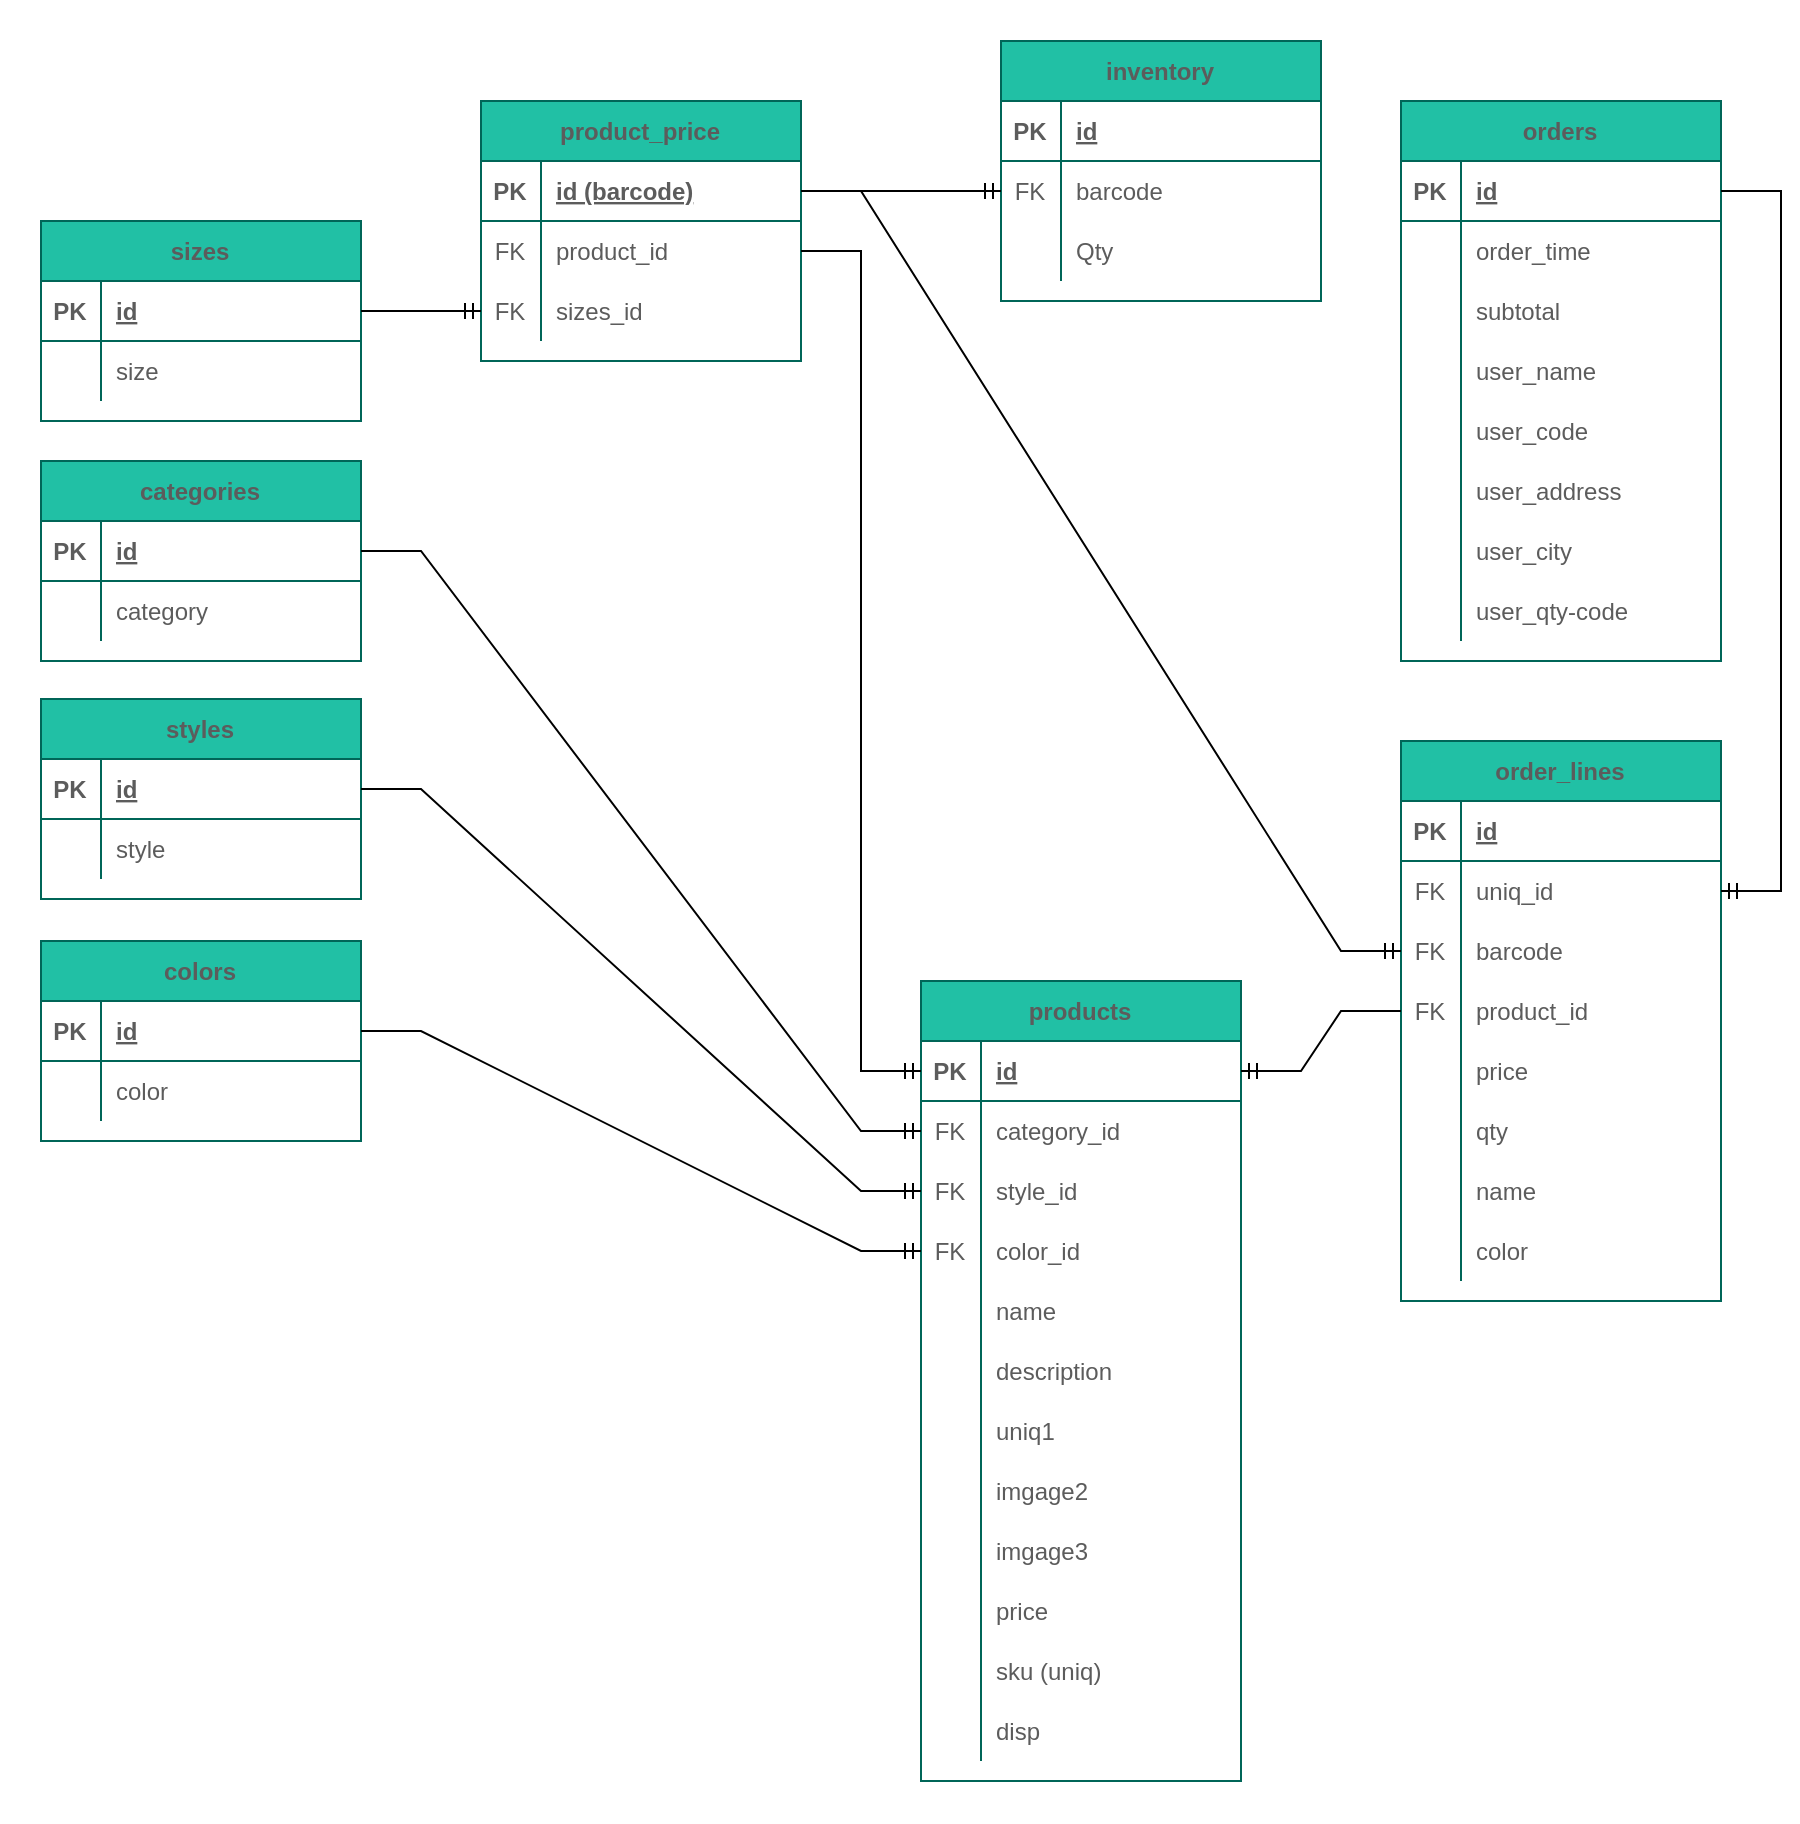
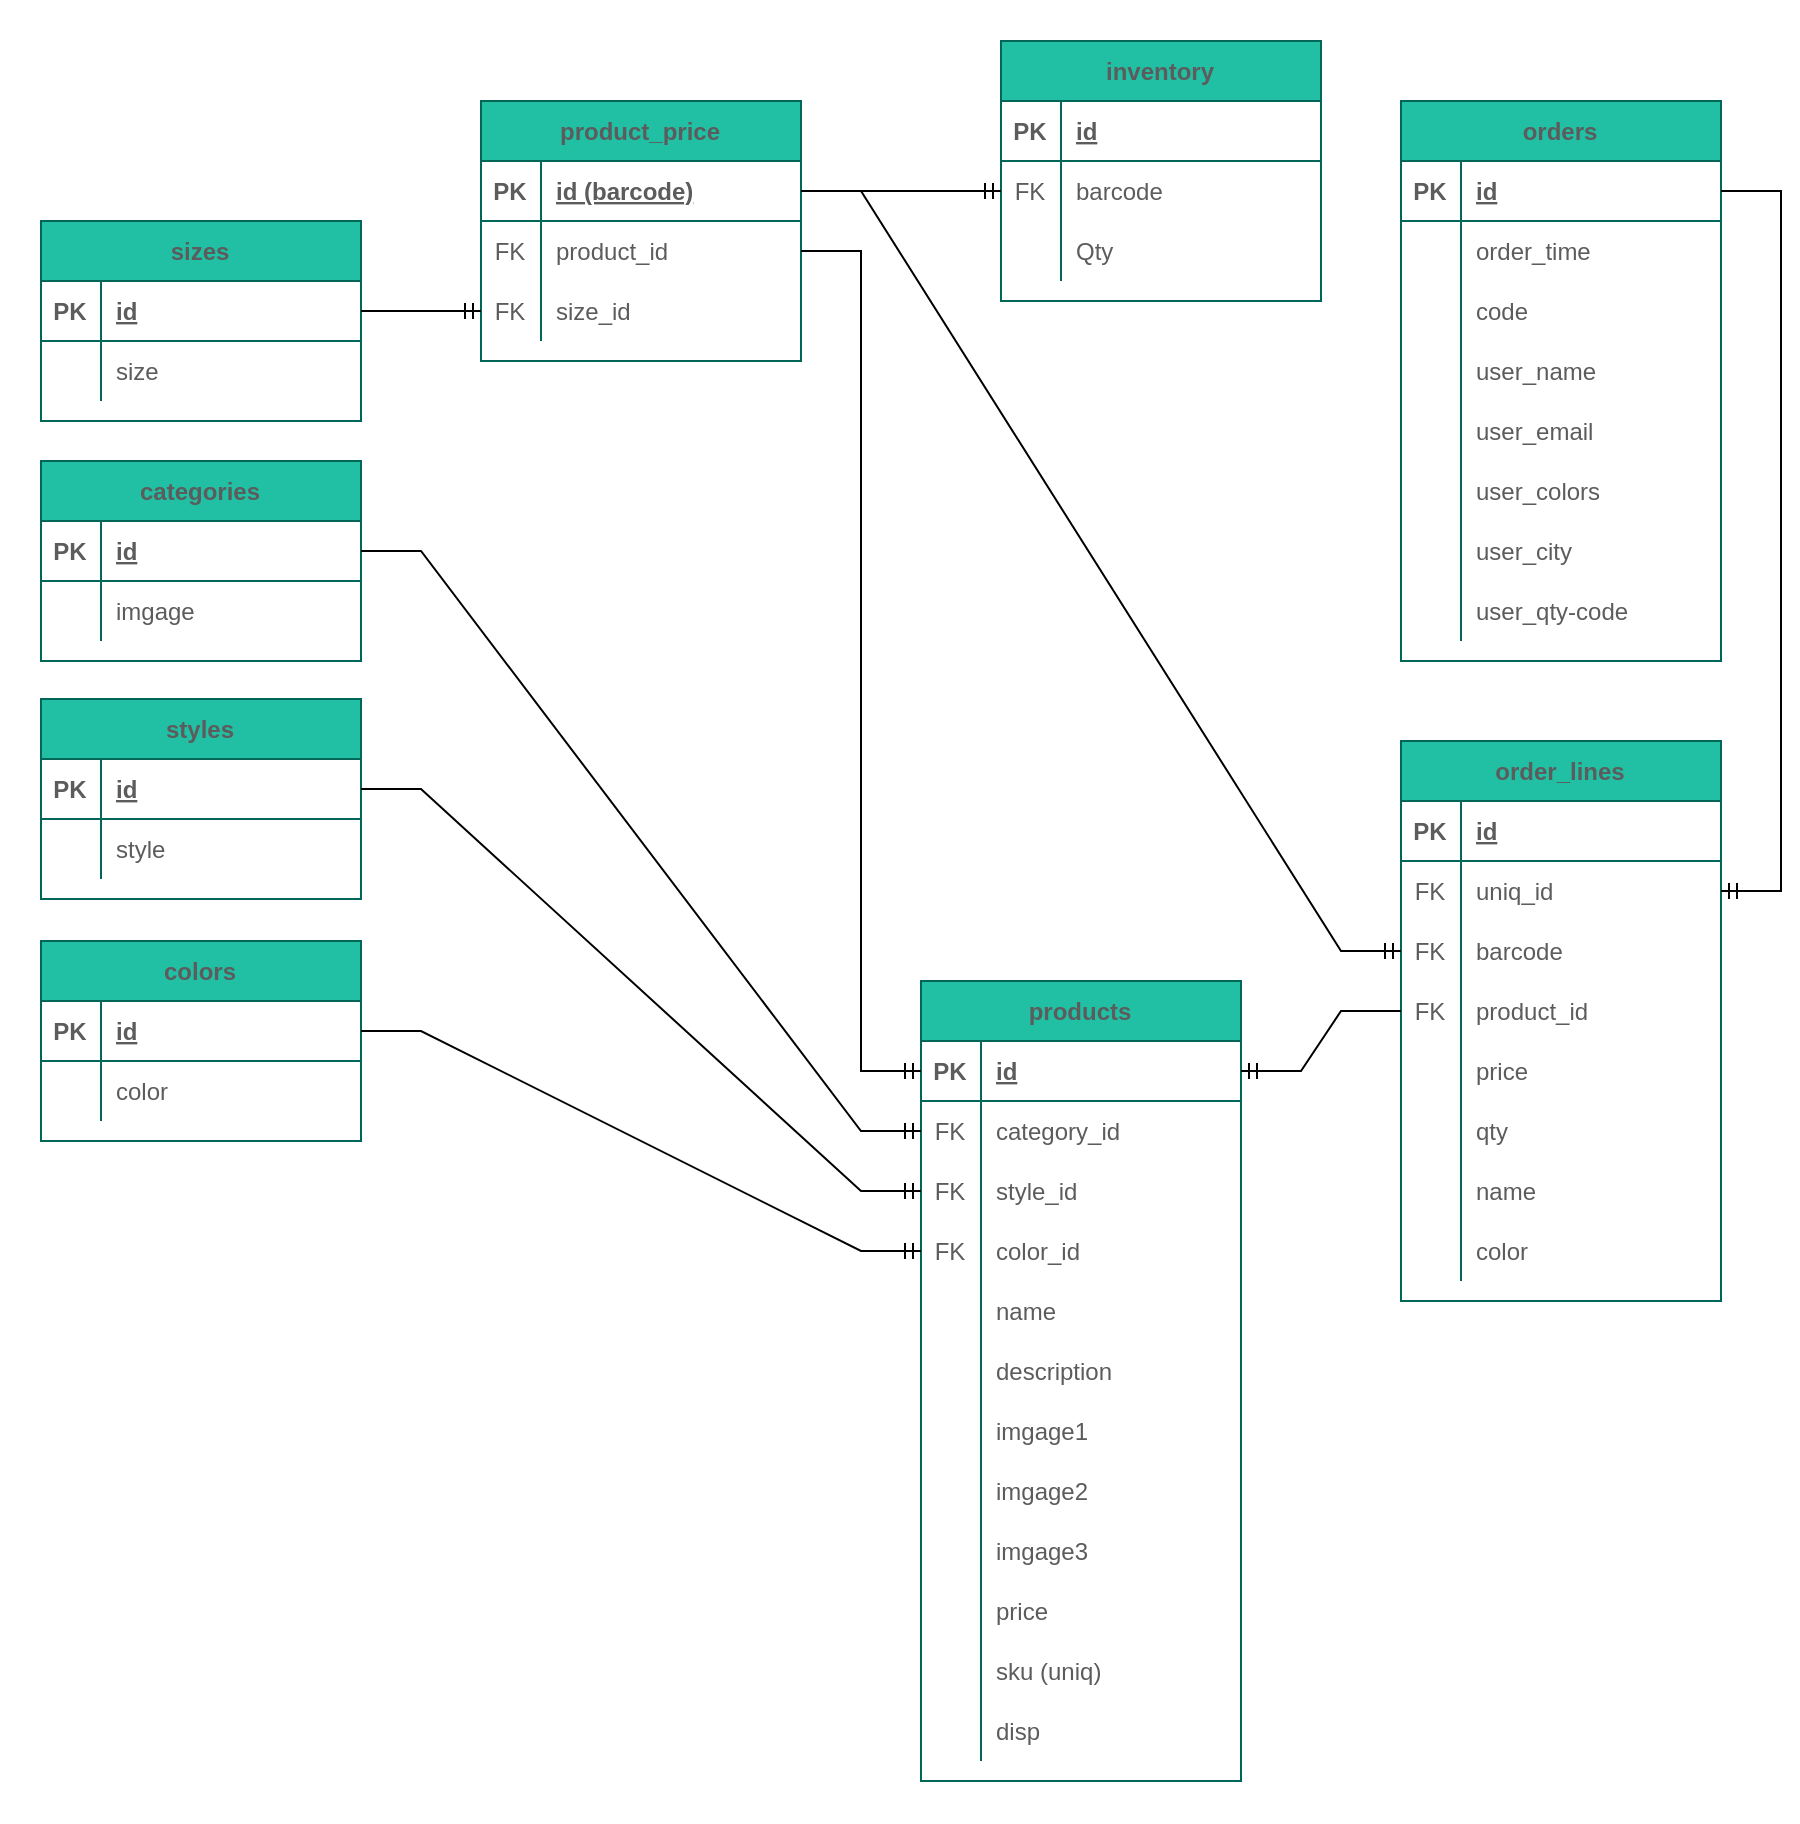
(604, 312) -> (597, 312)
(1527, 312) -> (1503, 312)
(1536, 432) -> (1537, 432)
(1557, 492) -> (1547, 492)
(170, 612) -> (153, 612)
(1026, 1432) -> (1040, 1432)
